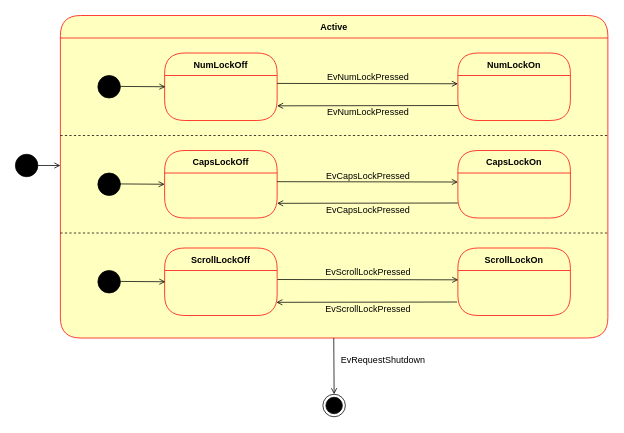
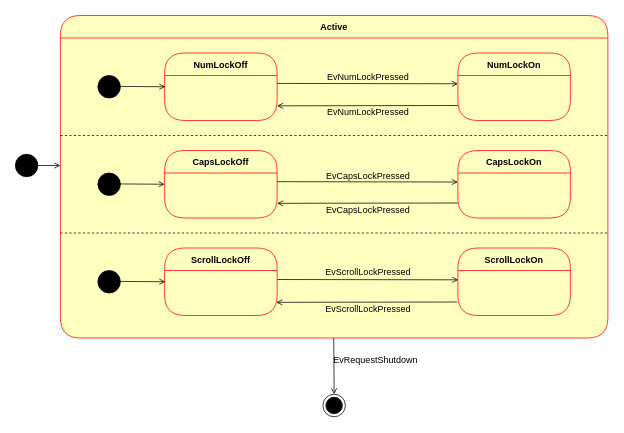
(383, 360) -> (375, 360)
